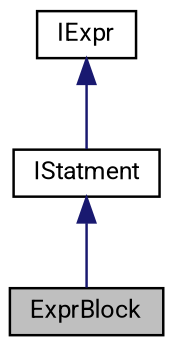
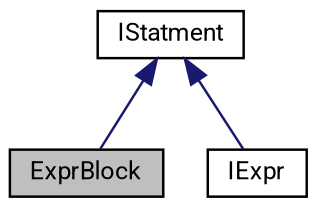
(87, 117) -> (221, 115)
